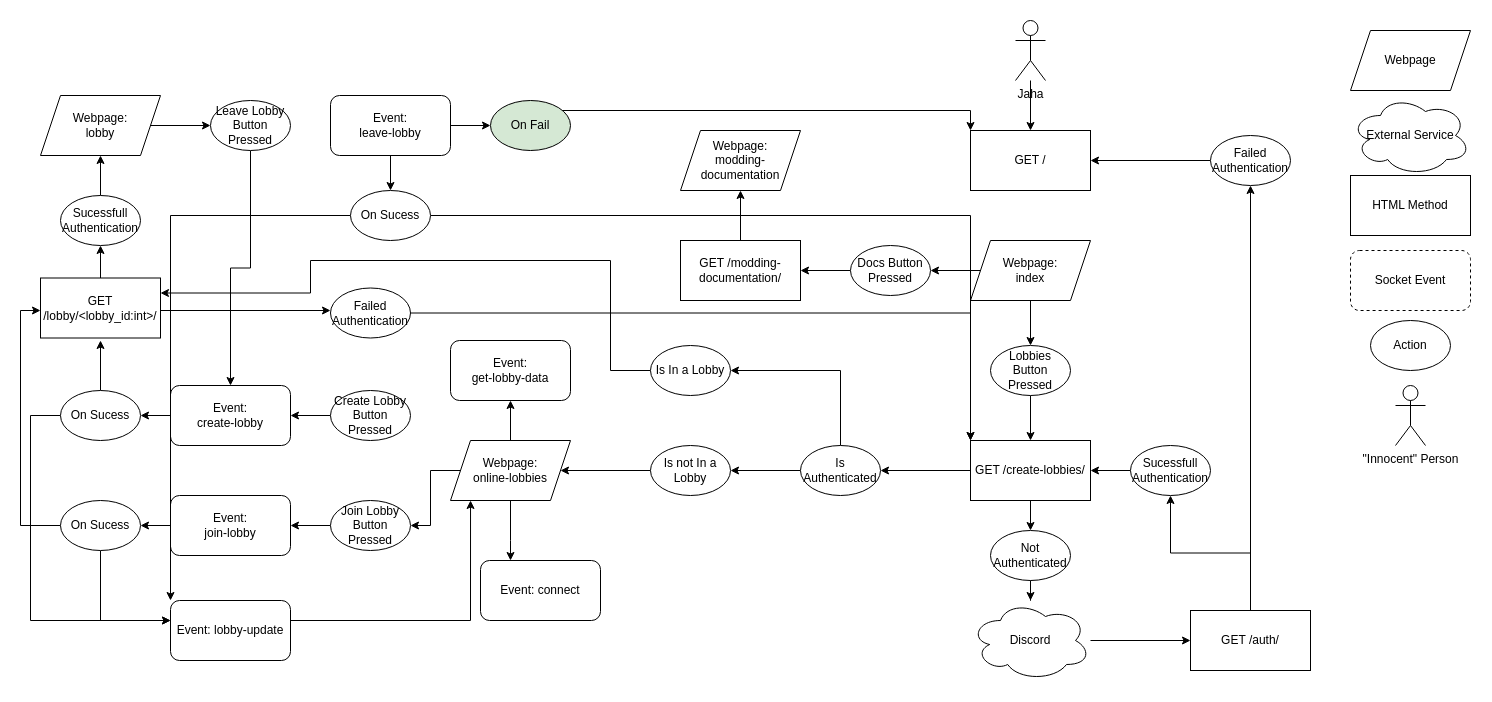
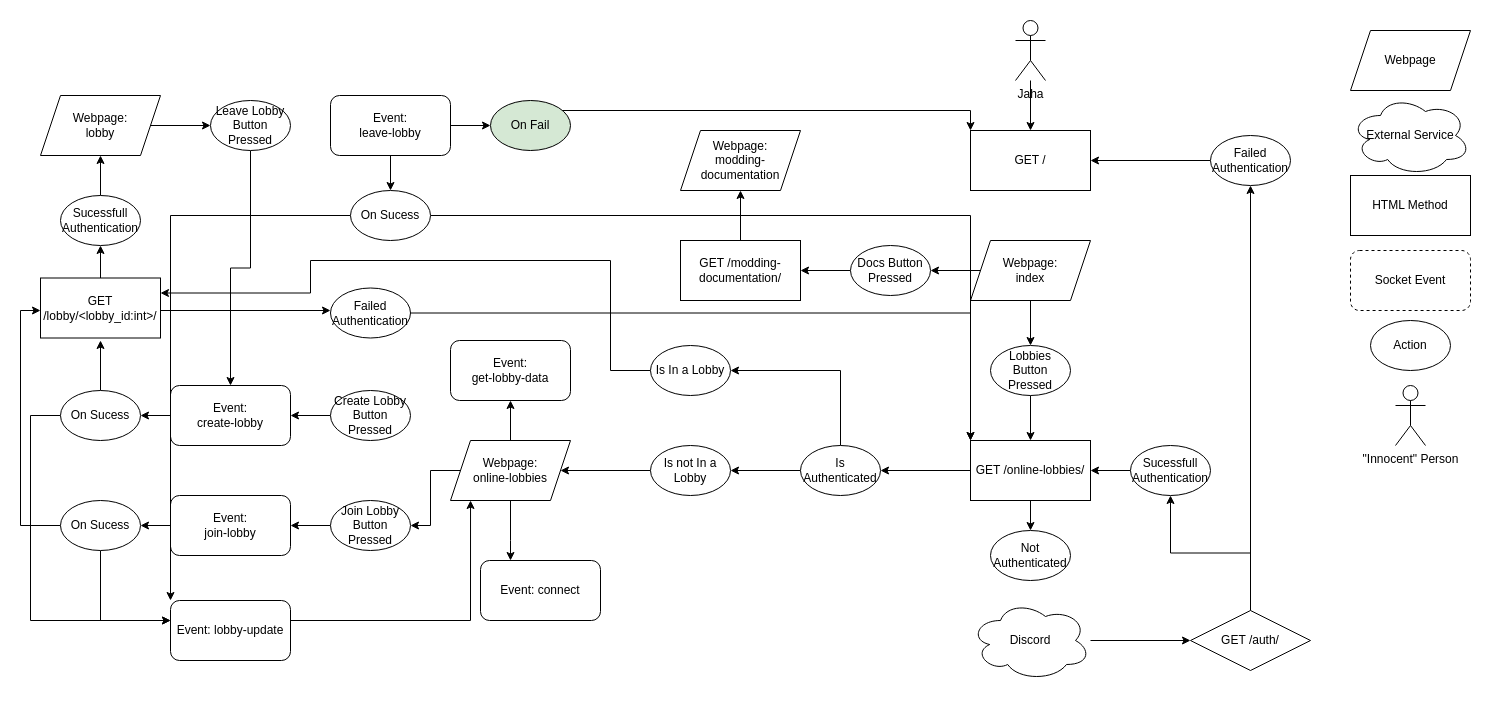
(1031, 471) -> (1031, 471)
(1031, 595) -> none
(1251, 641) -> (1251, 641)
